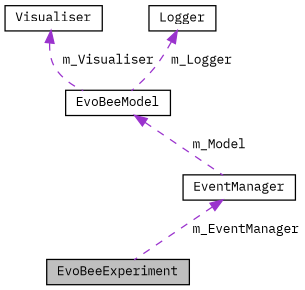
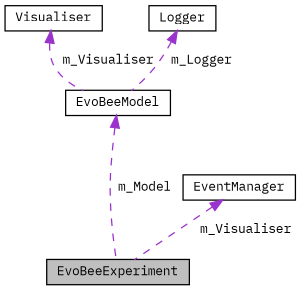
(184, 149) -> (110, 194)
(242, 230) -> (242, 230)
